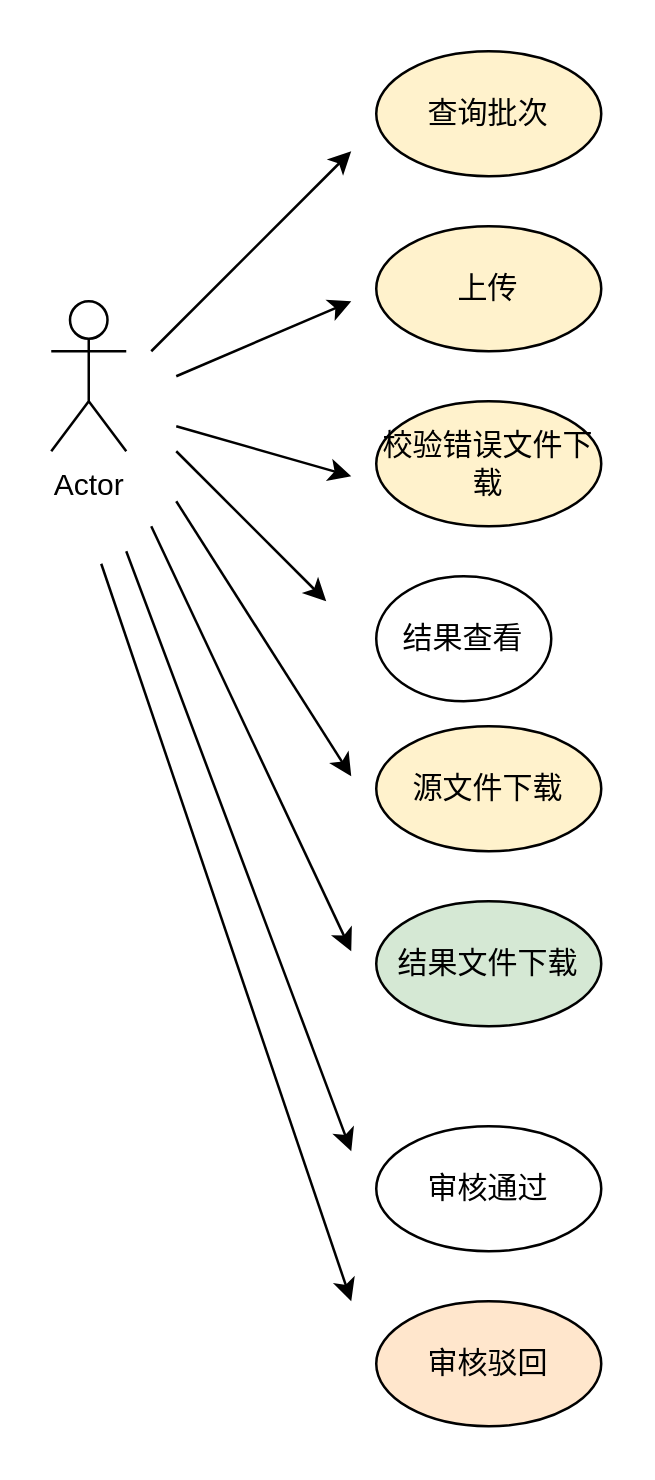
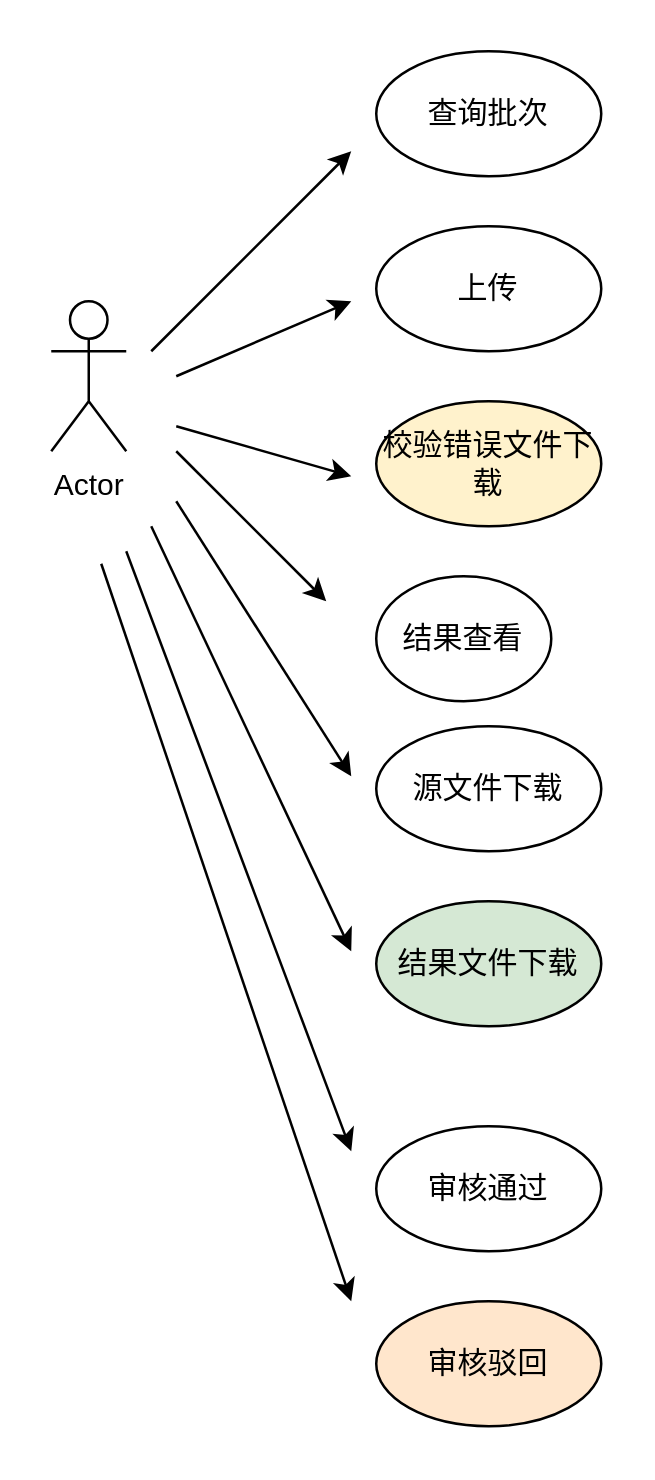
(489, 114) -> (489, 114)
(489, 289) -> (489, 289)
(489, 789) -> (489, 789)
